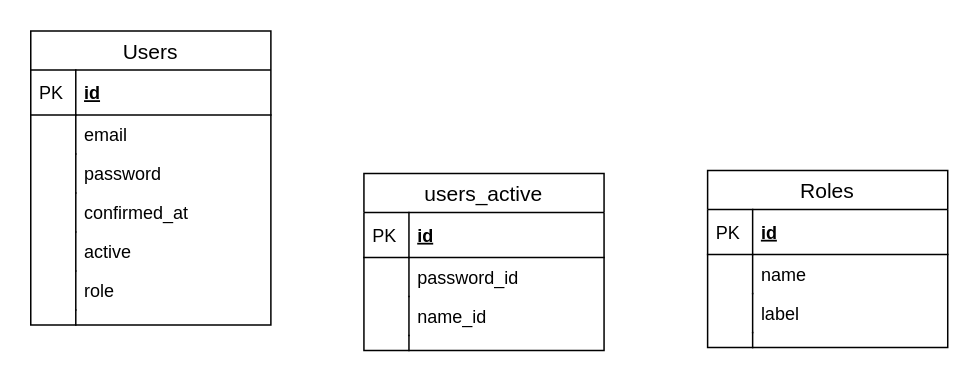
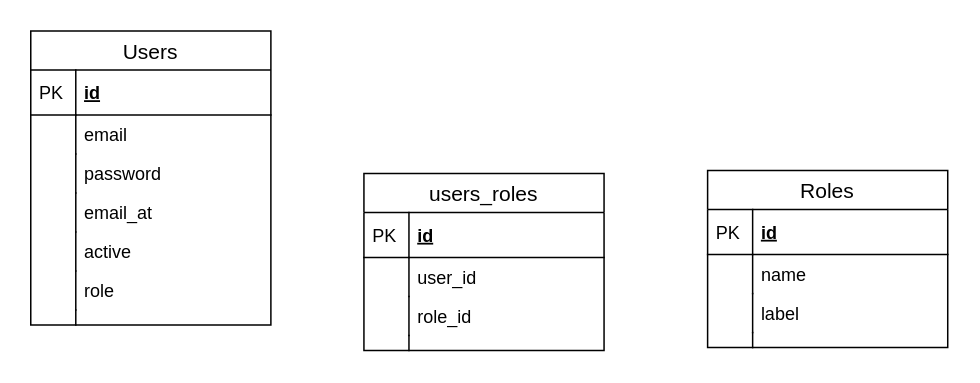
(483, 194) -> (483, 194)
(142, 213) -> (120, 213)
(470, 278) -> (450, 278)
(450, 317) -> (448, 317)
